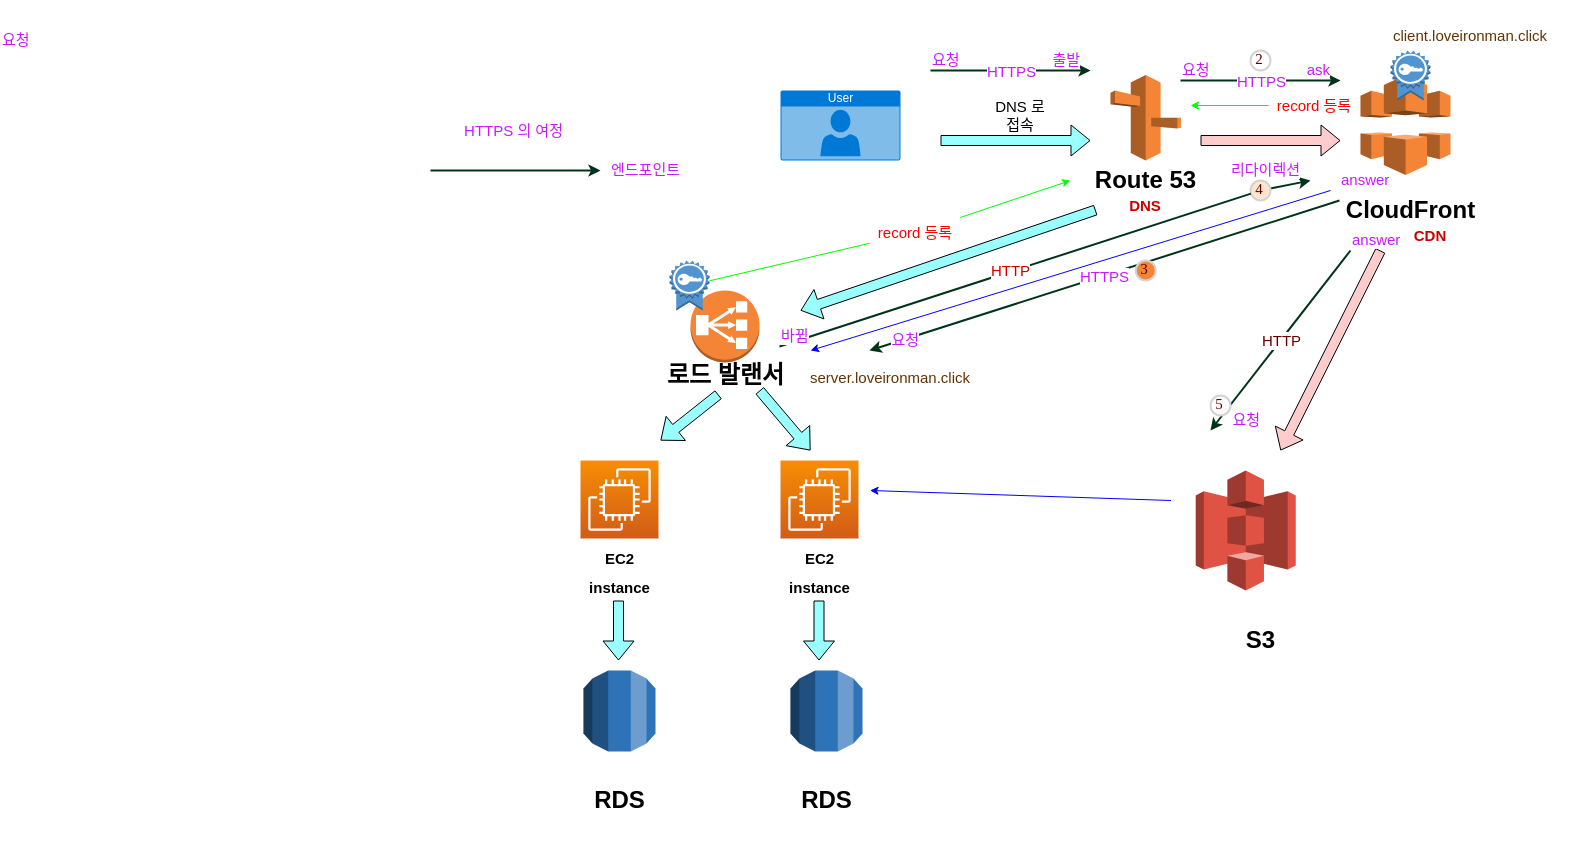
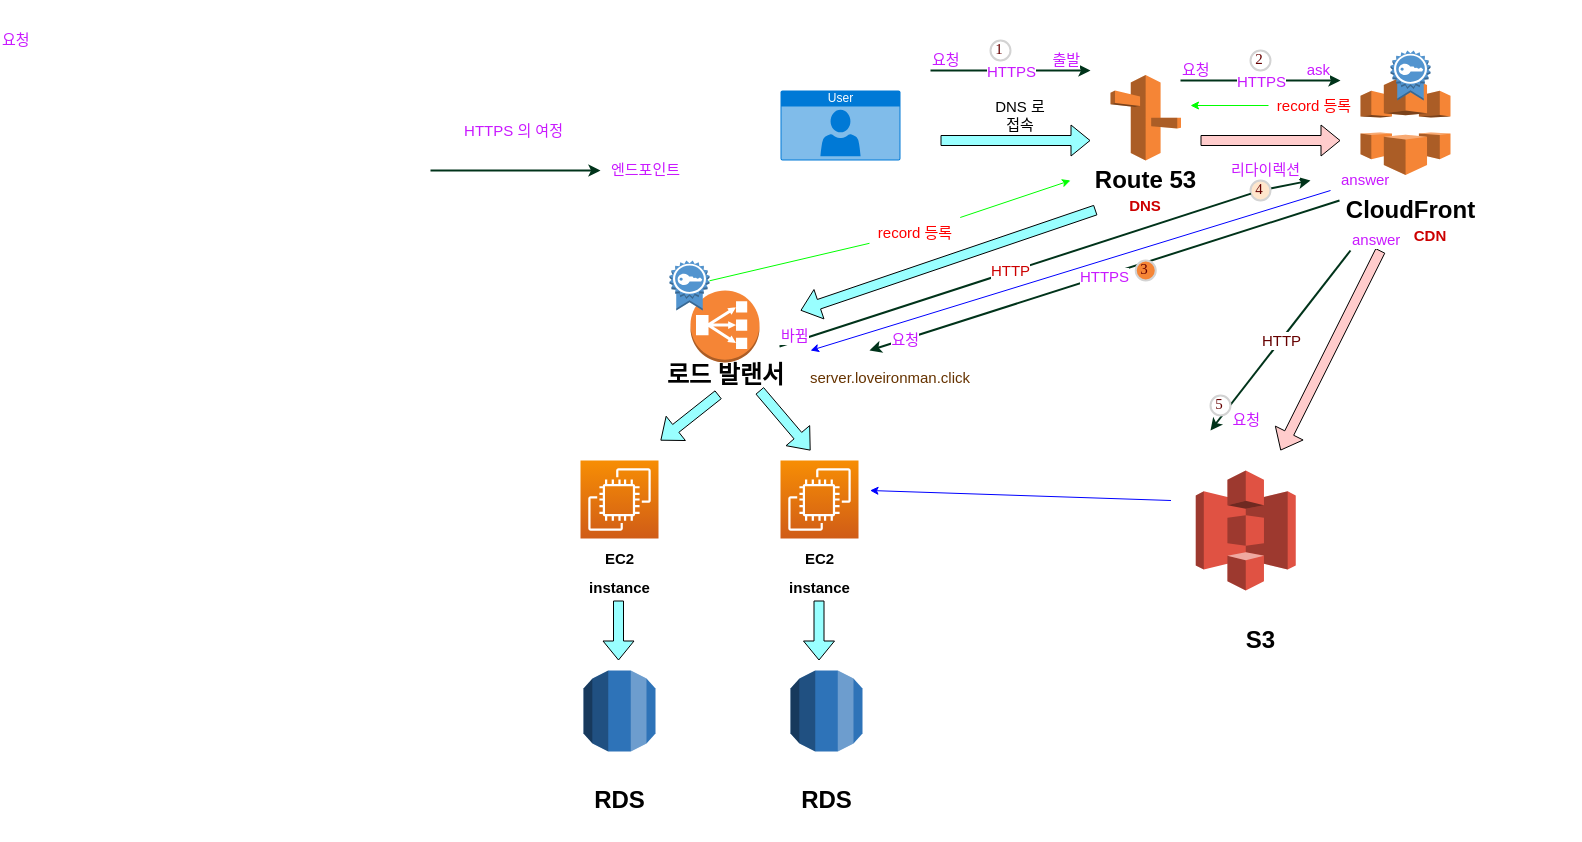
(1471, 36) -> none
none -> (1001, 51)
